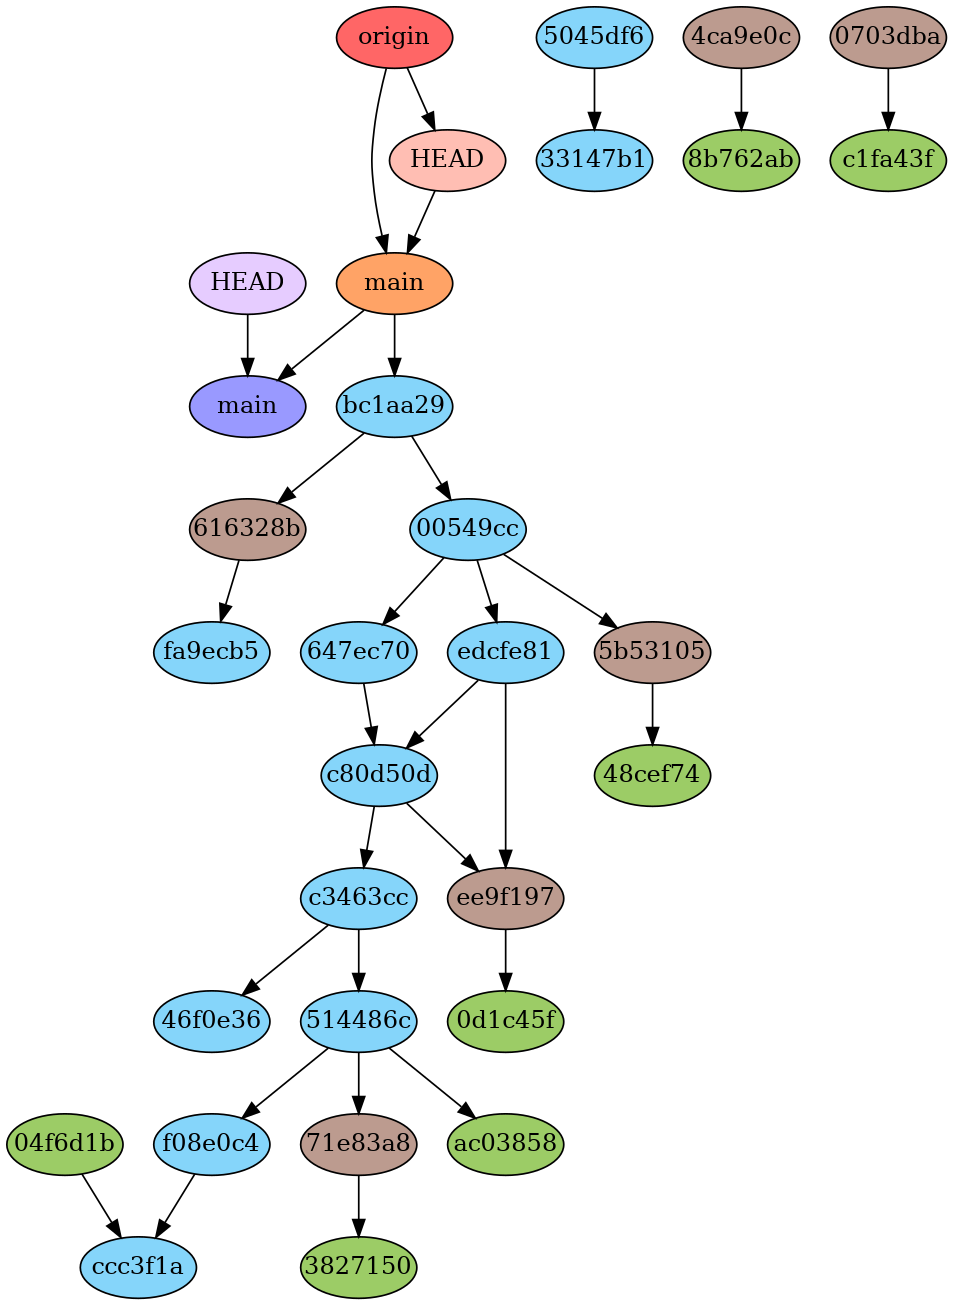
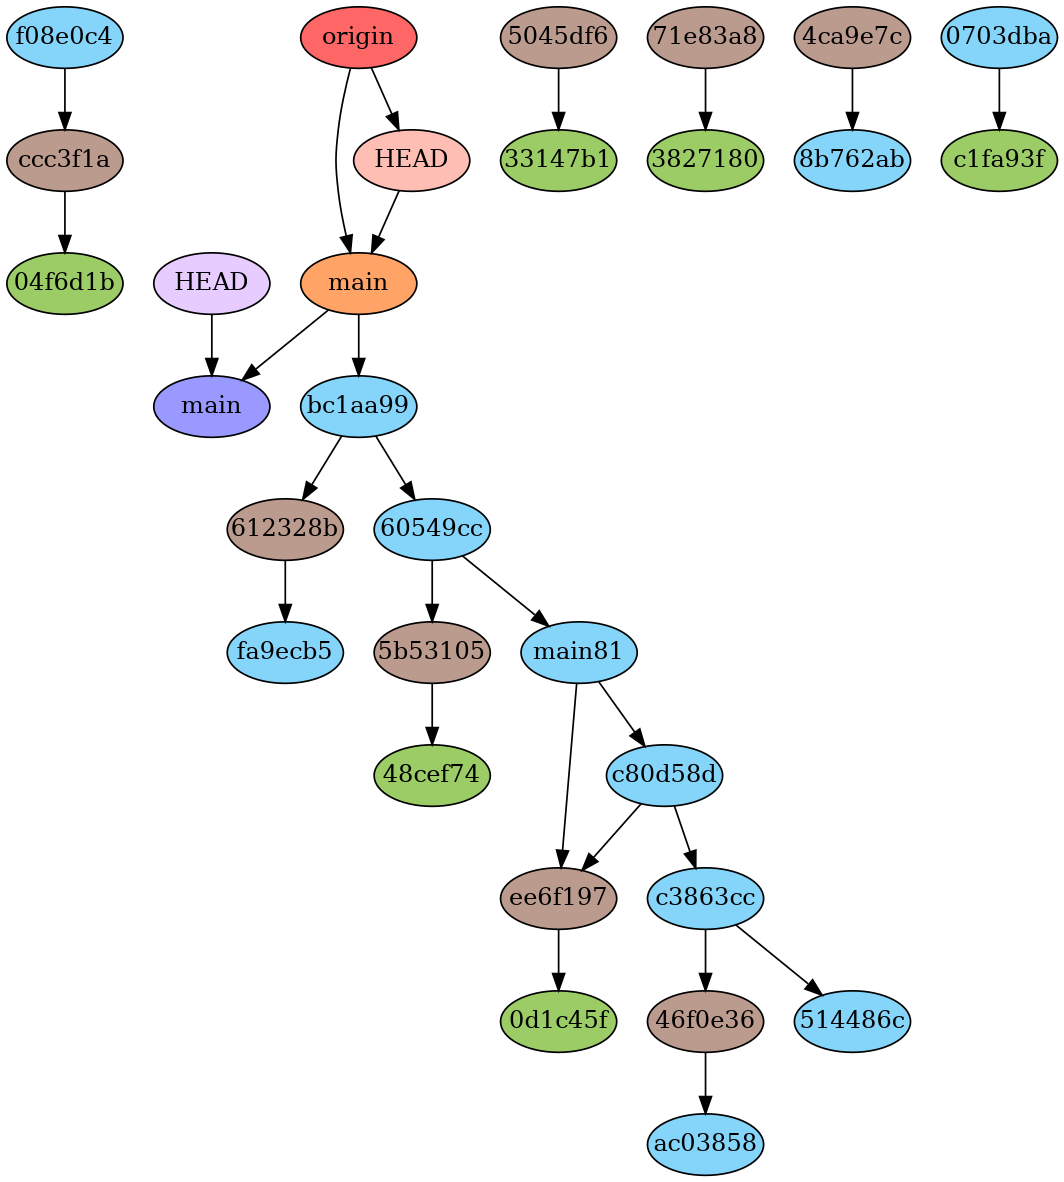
(594, 38) -> (559, 38)
(741, 38) -> (852, 38)
(888, 38) -> (999, 38)
(594, 161) -> (559, 161)
(741, 161) -> (852, 161)
(888, 161) -> (999, 161)
(395, 407) -> (359, 407)
(248, 530) -> (285, 530)
(468, 530) -> (432, 530)
(359, 653) -> none
(506, 653) -> (579, 653)
(379, 776) -> (665, 776)
(359, 899) -> (706, 899)
(506, 899) -> (559, 899)
(212, 1022) -> (706, 1022)
(359, 1075) -> none
(292, 1077) -> none
(425, 1077) -> (706, 1075)
(506, 1145) -> (706, 1145)
(97, 1198) -> (65, 214)
(138, 1268) -> (65, 161)
(359, 1268) -> (706, 161)
